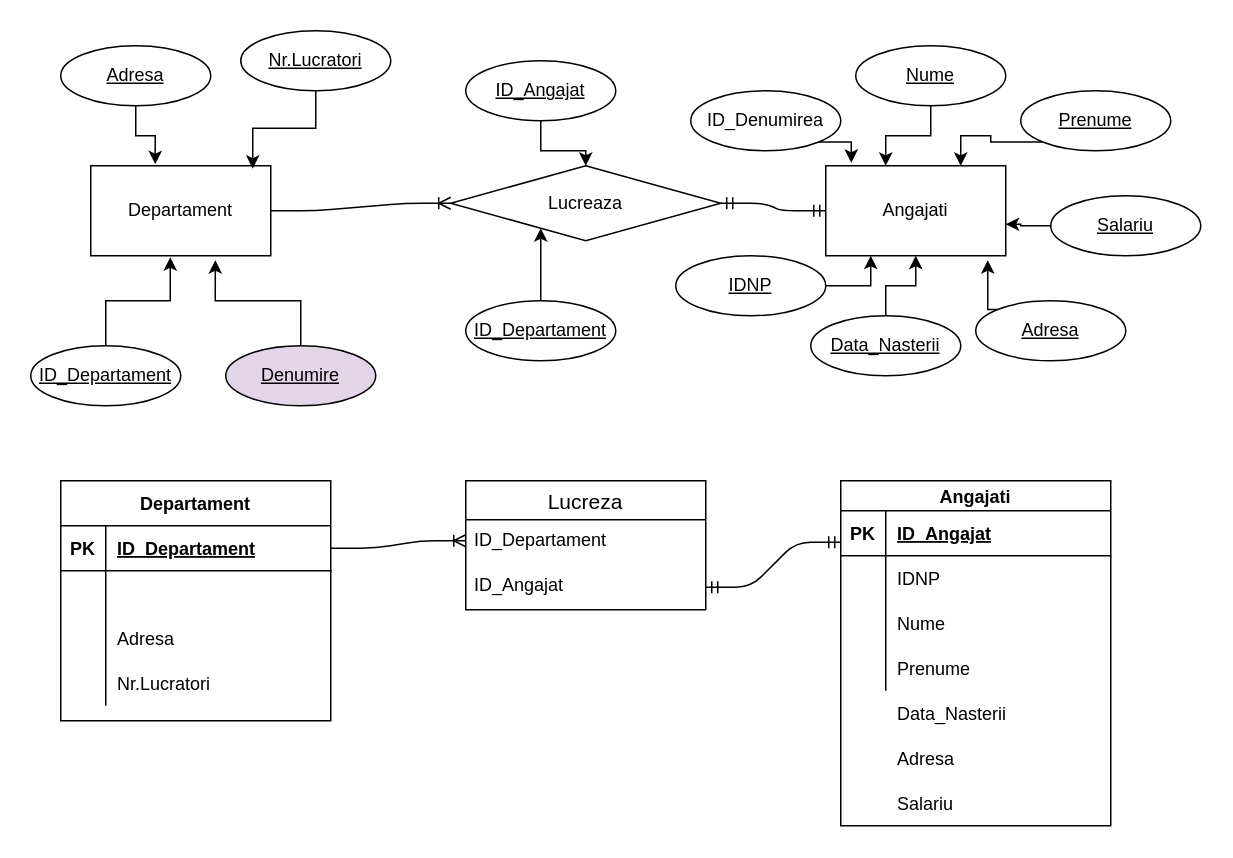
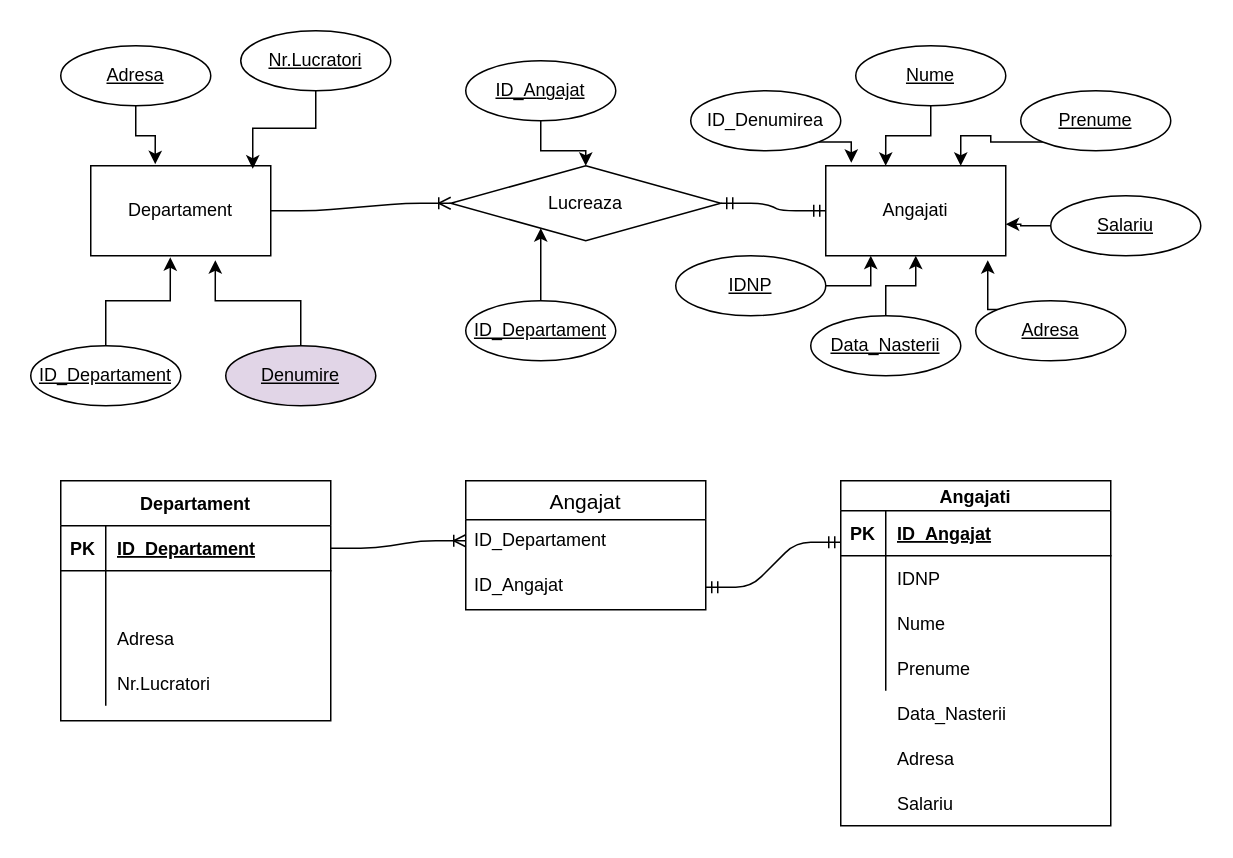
(585, 502) -> (585, 502)
